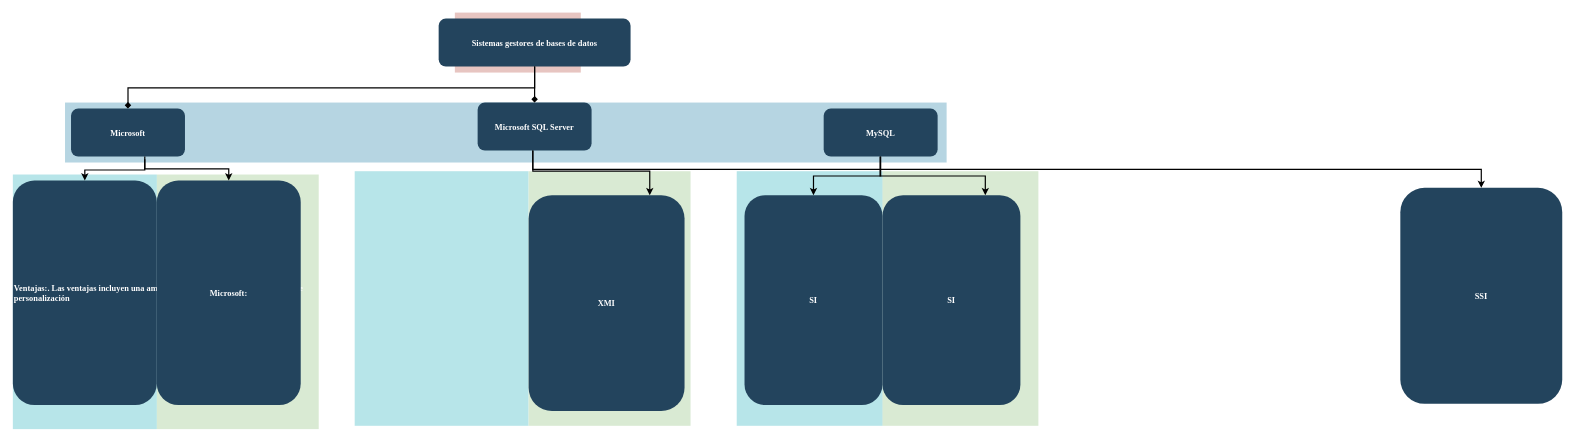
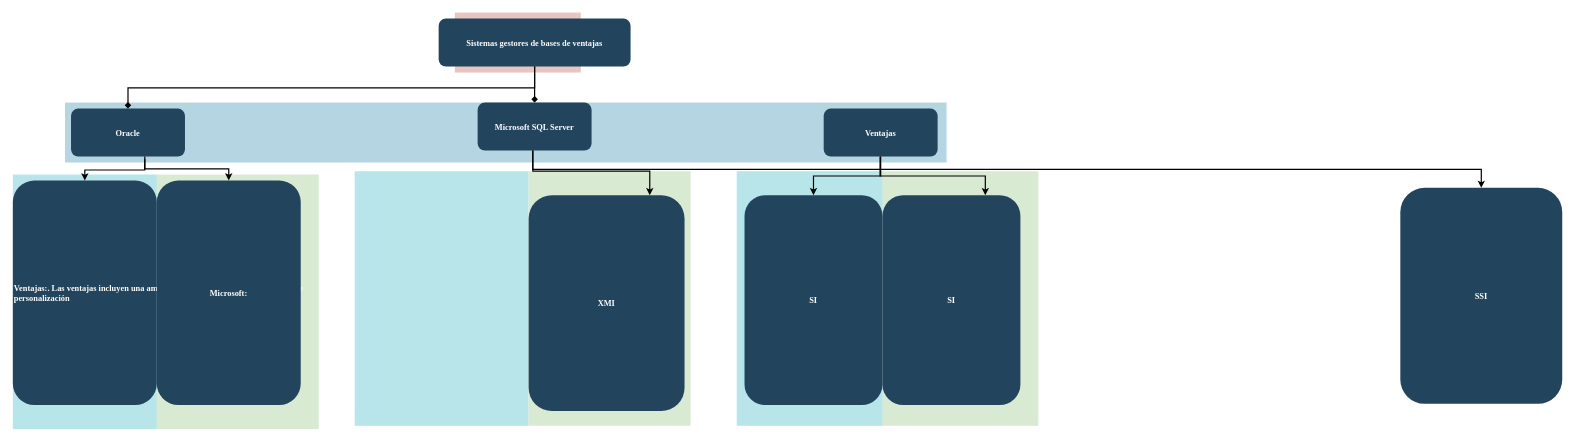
(534, 43) -> (534, 43)
(127, 133) -> (127, 133)
(880, 133) -> (880, 133)
